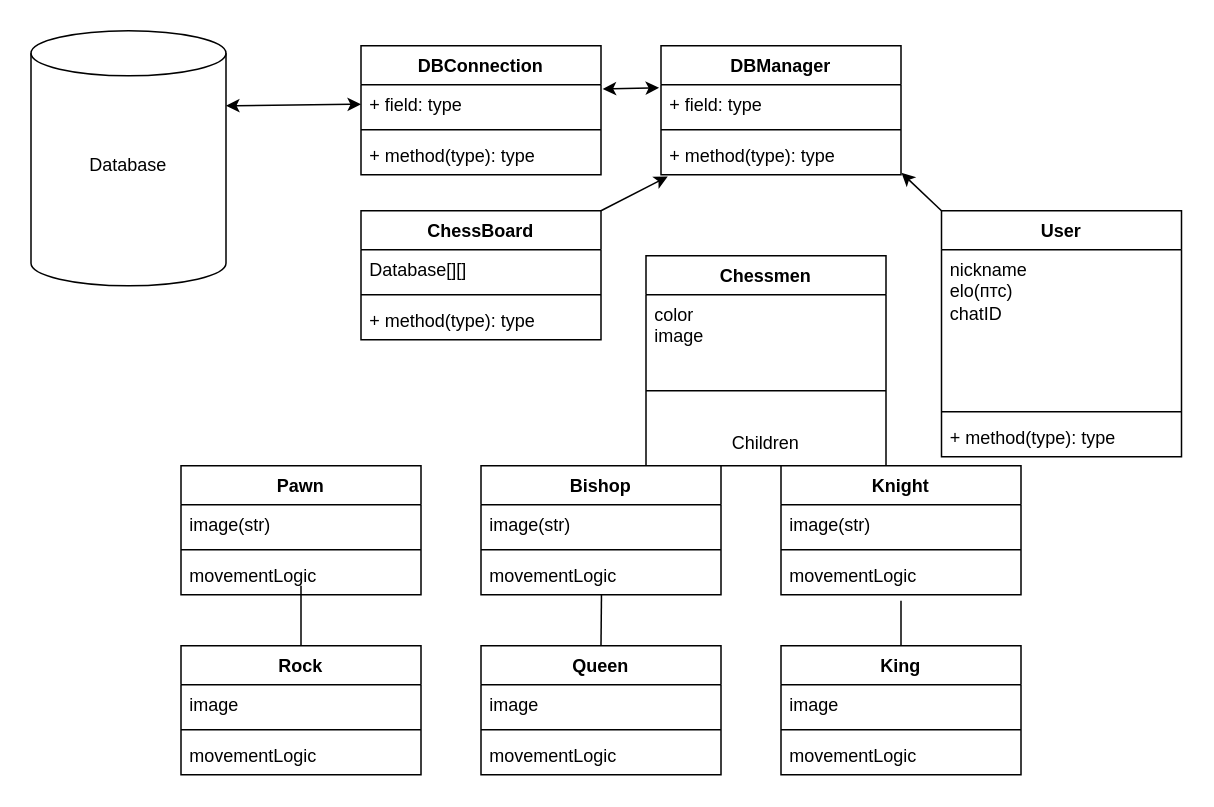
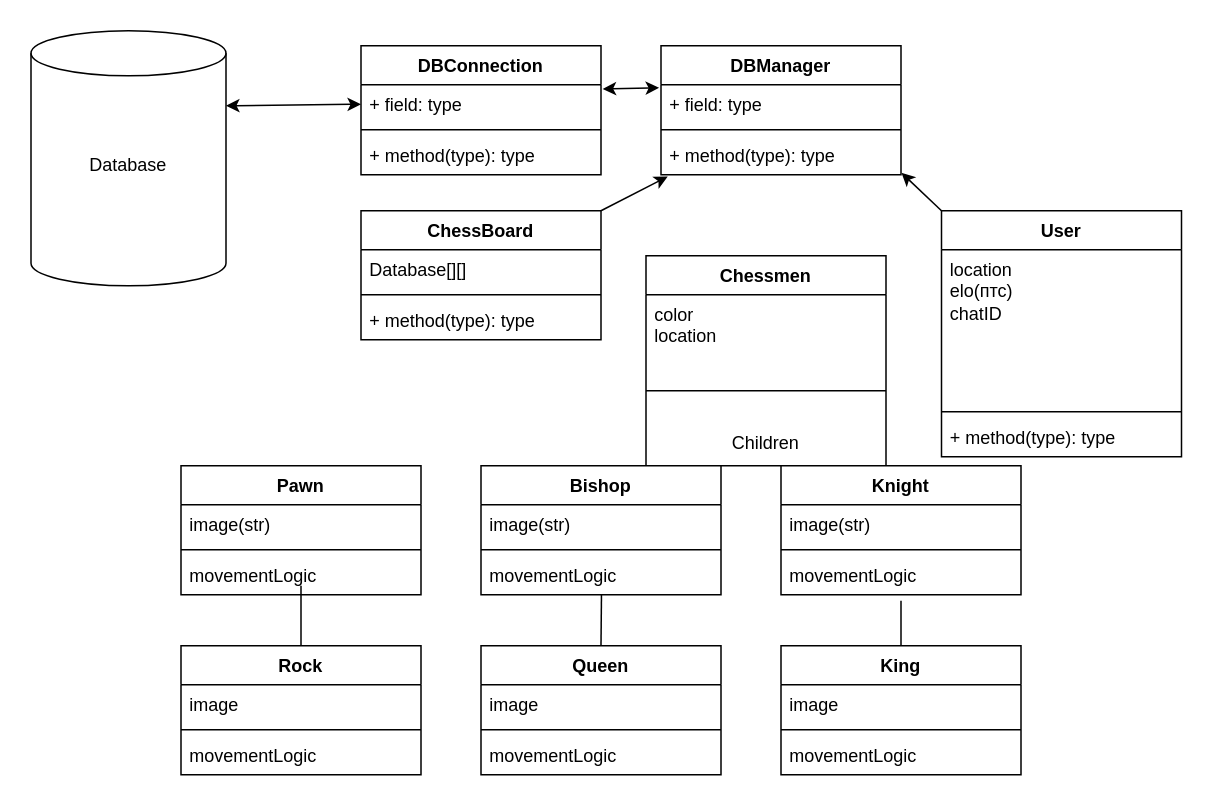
(988, 293) -> (988, 293)
(678, 327) -> (690, 327)
